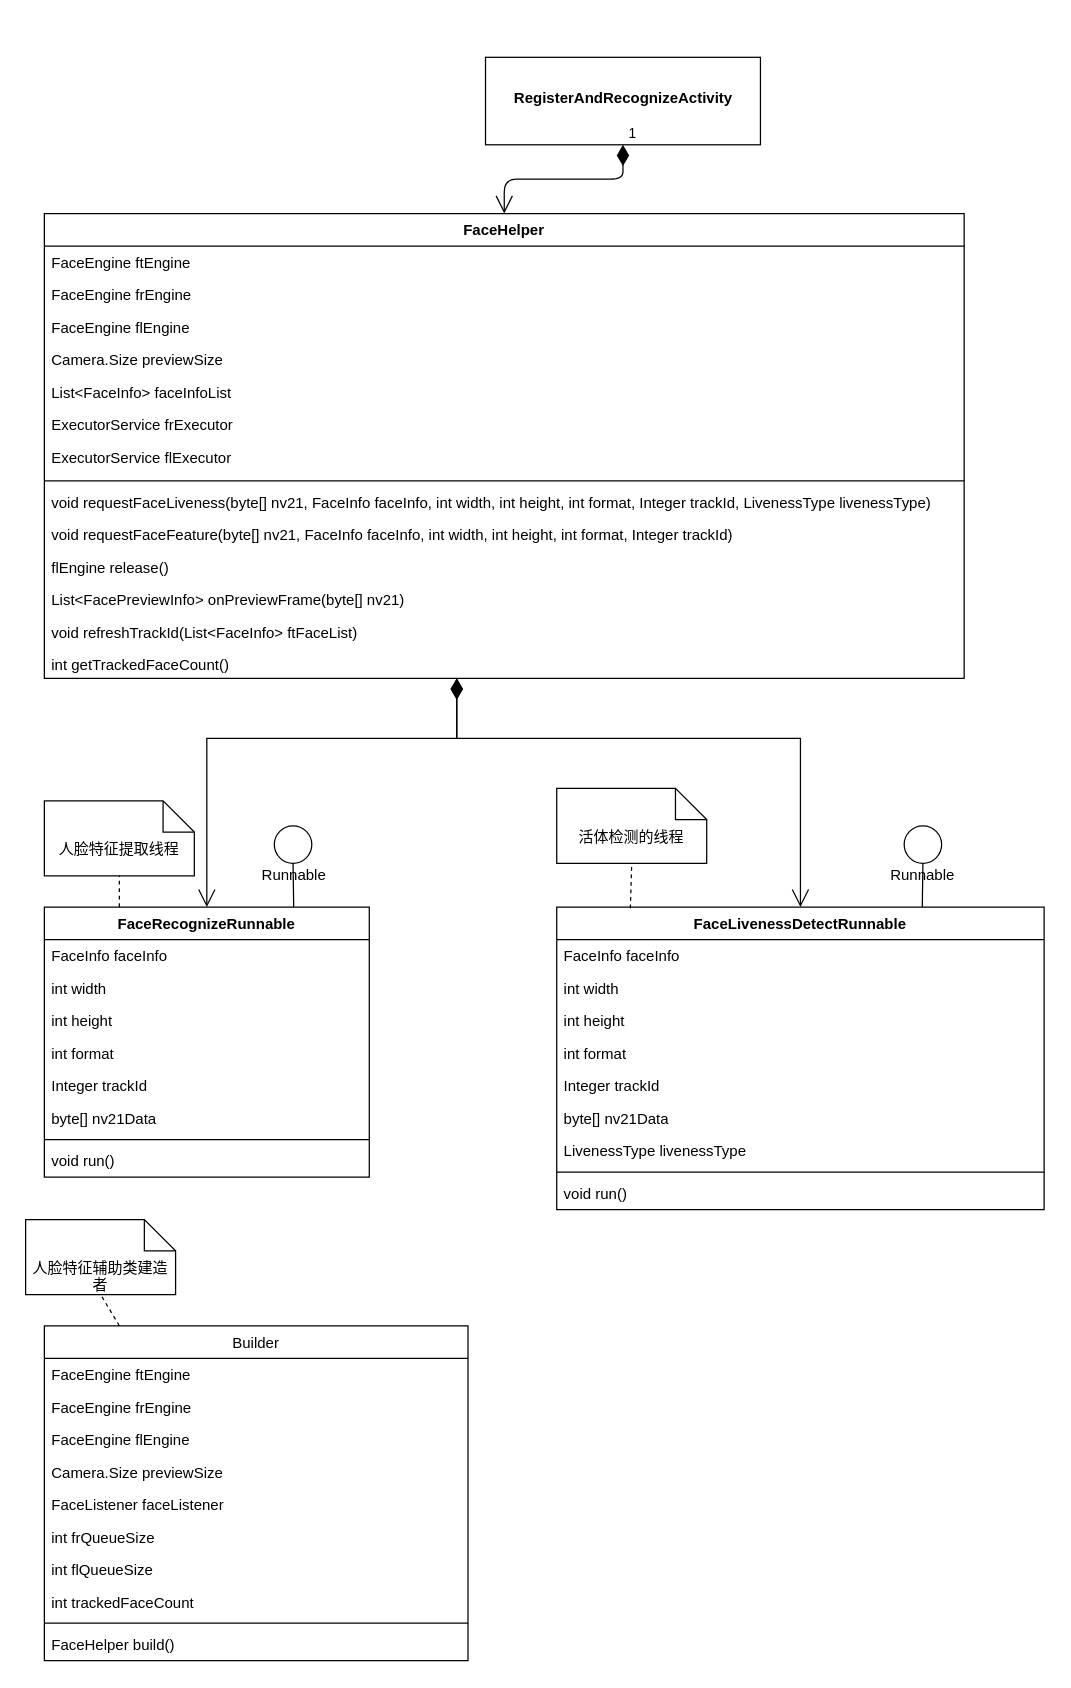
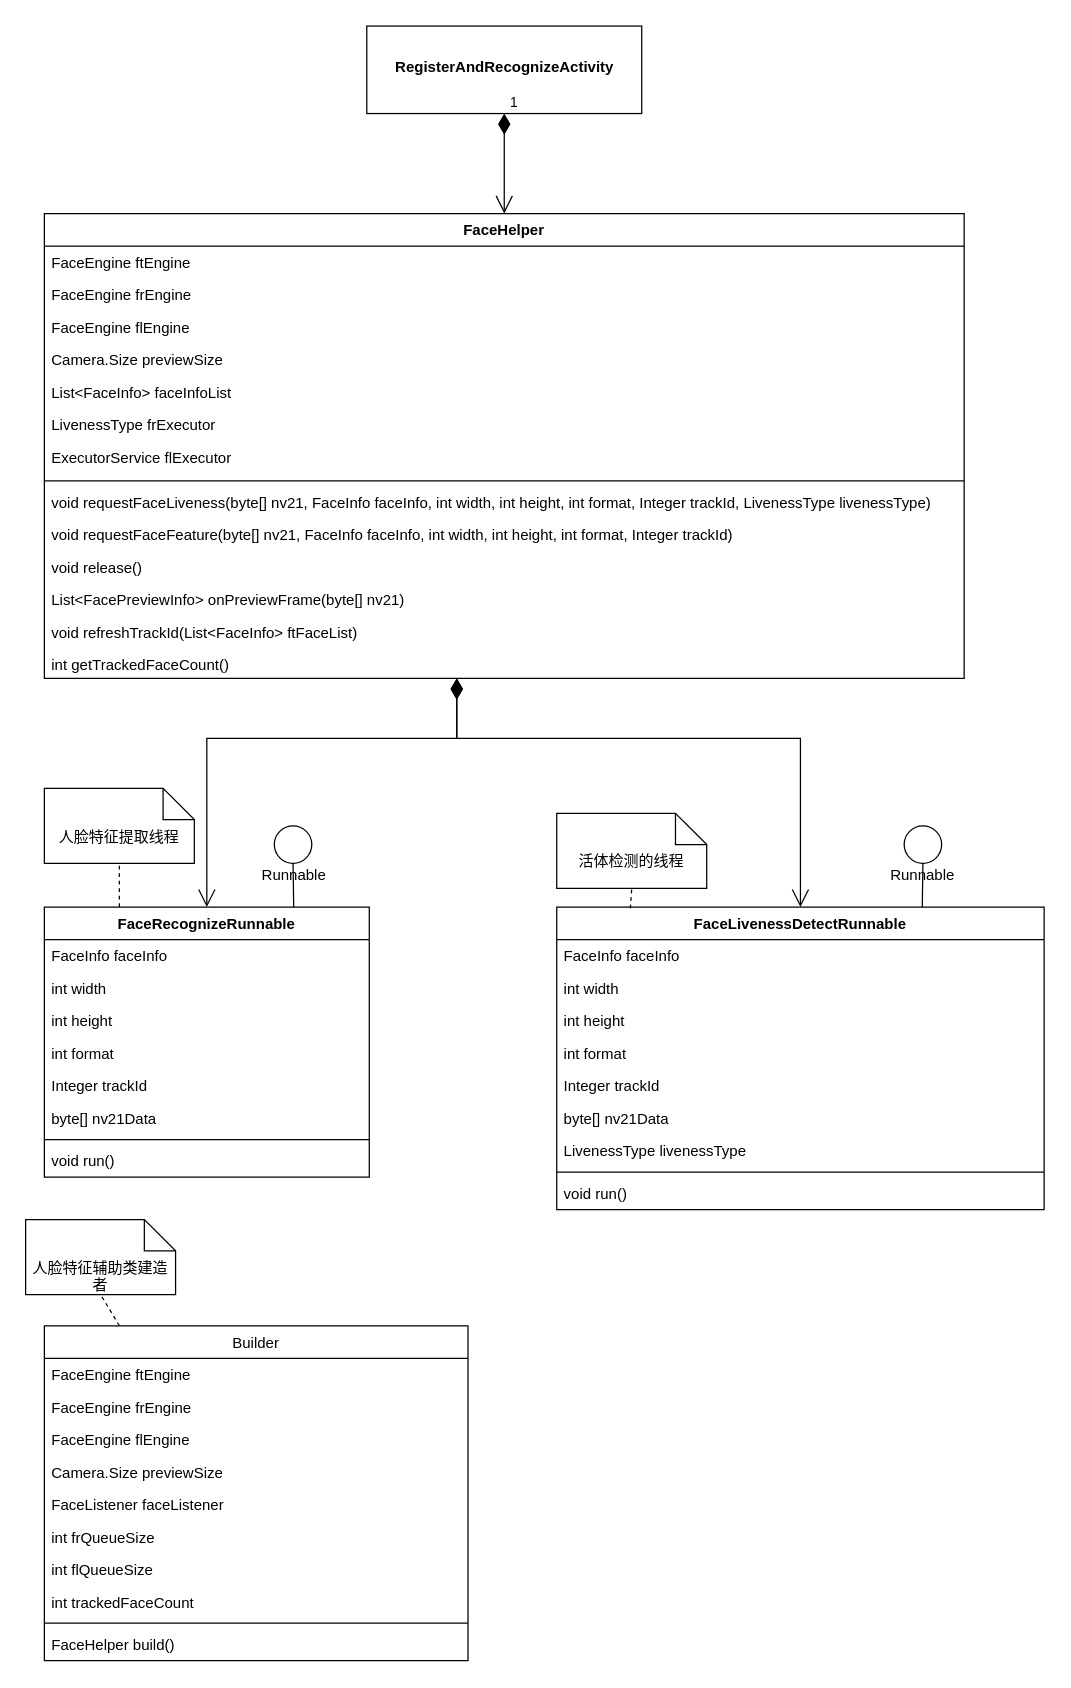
(623, 101) -> (504, 69)
(157, 425) -> (144, 425)
(119, 568) -> (104, 568)
(632, 826) -> (632, 851)
(119, 838) -> (119, 826)
